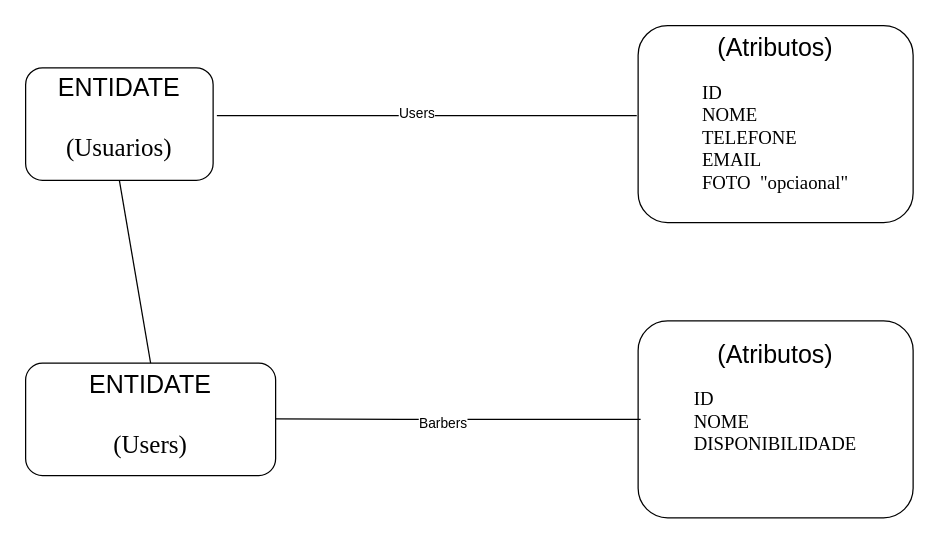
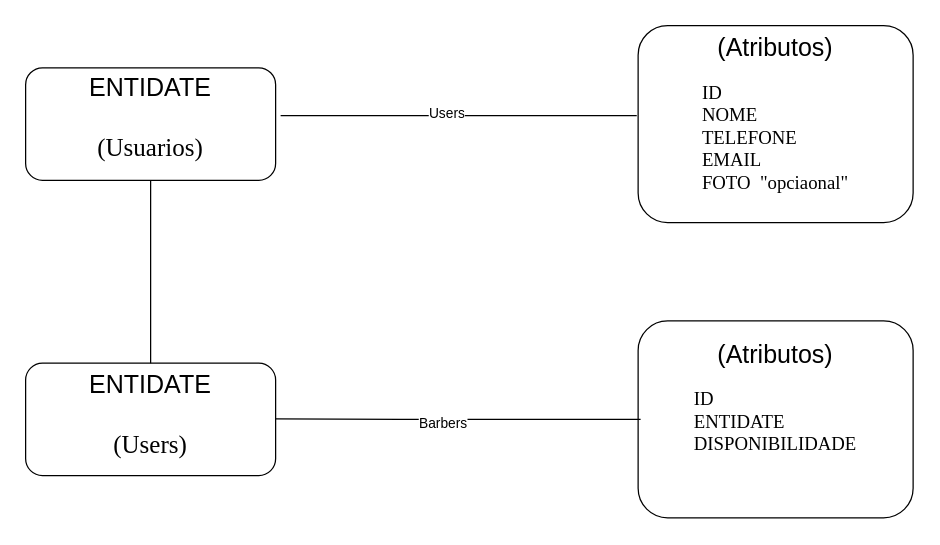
(119, 124) -> (151, 124)
(776, 419) -> (776, 419)
